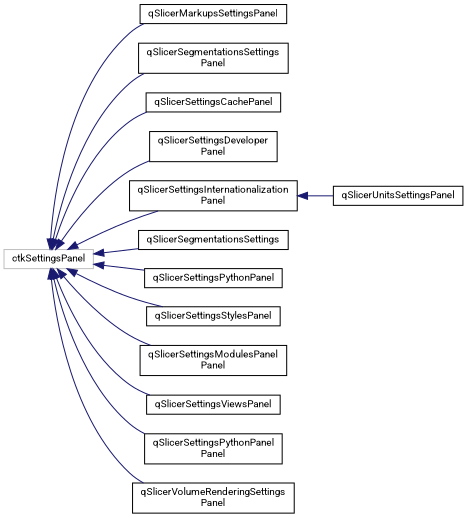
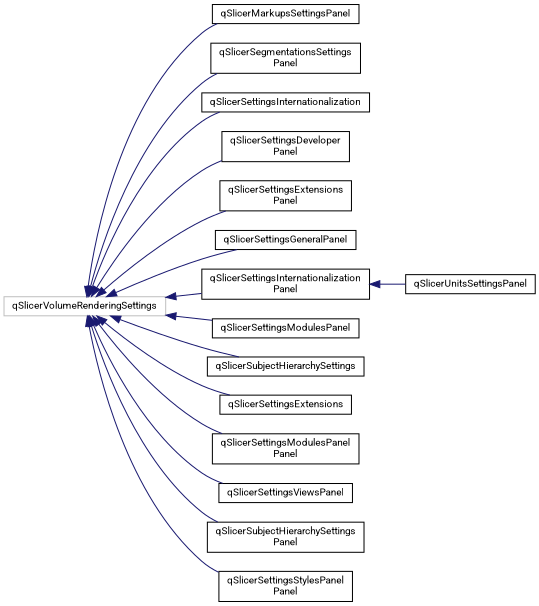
(213, 102) -> (286, 102)
none -> (286, 196)
(213, 240) -> (286, 328)
none -> (286, 240)
(49, 259) -> (85, 306)
(213, 278) -> (286, 367)
(213, 316) -> (286, 405)
(213, 449) -> (286, 537)
(213, 498) -> (286, 586)
